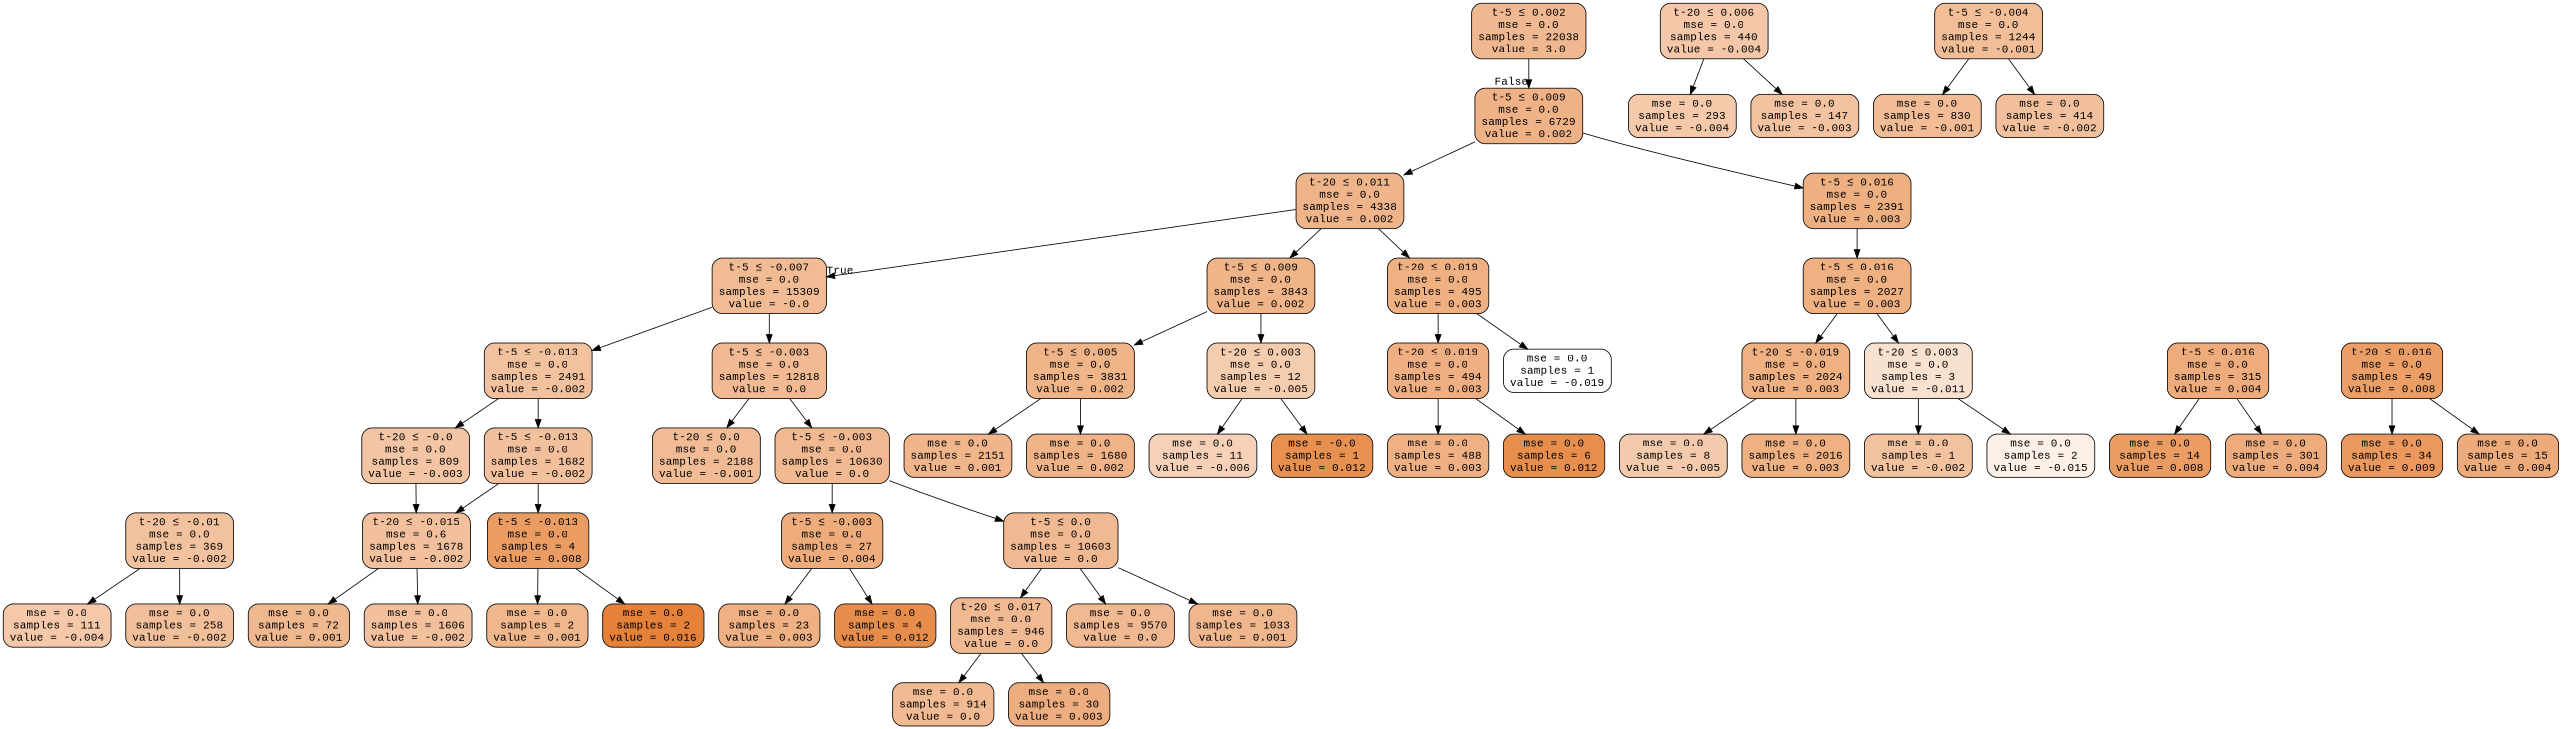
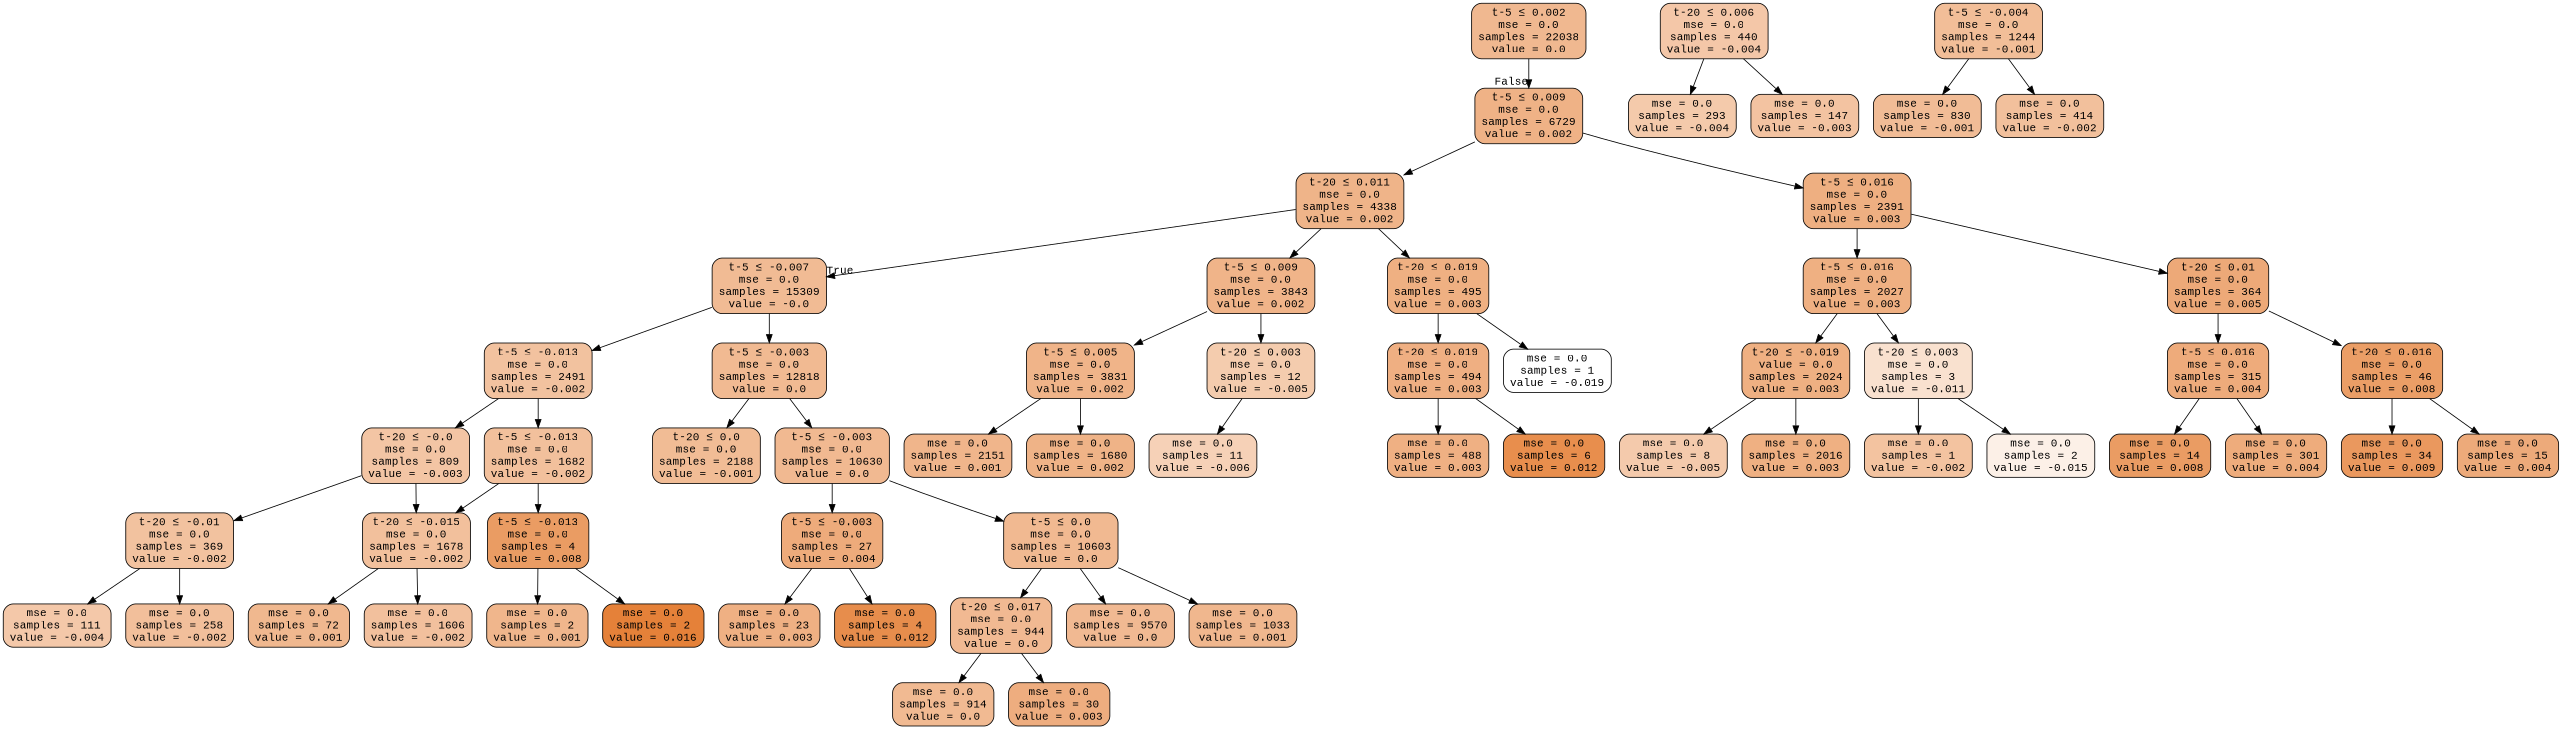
(1529, 49) -> (1529, 49)
none -> (2218, 286)
(1796, 364) -> (1796, 364)
(2392, 376) -> (2392, 376)
(1322, 456) -> none
none -> (302, 497)
(416, 534) -> (416, 534)
(1001, 631) -> (1001, 631)
